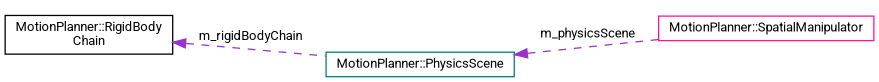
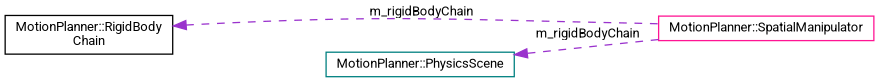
(586, 34) -> (586, 34)
(256, 50) -> (422, 19)
